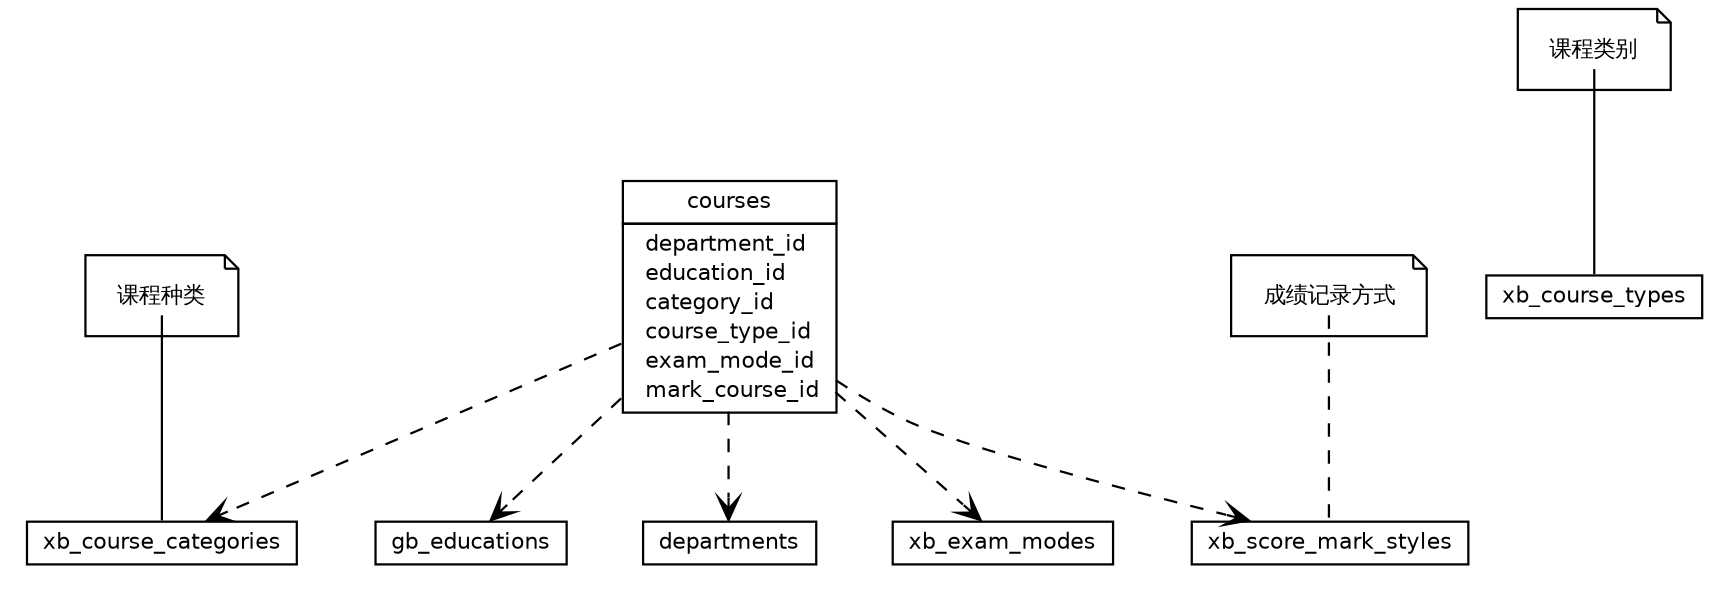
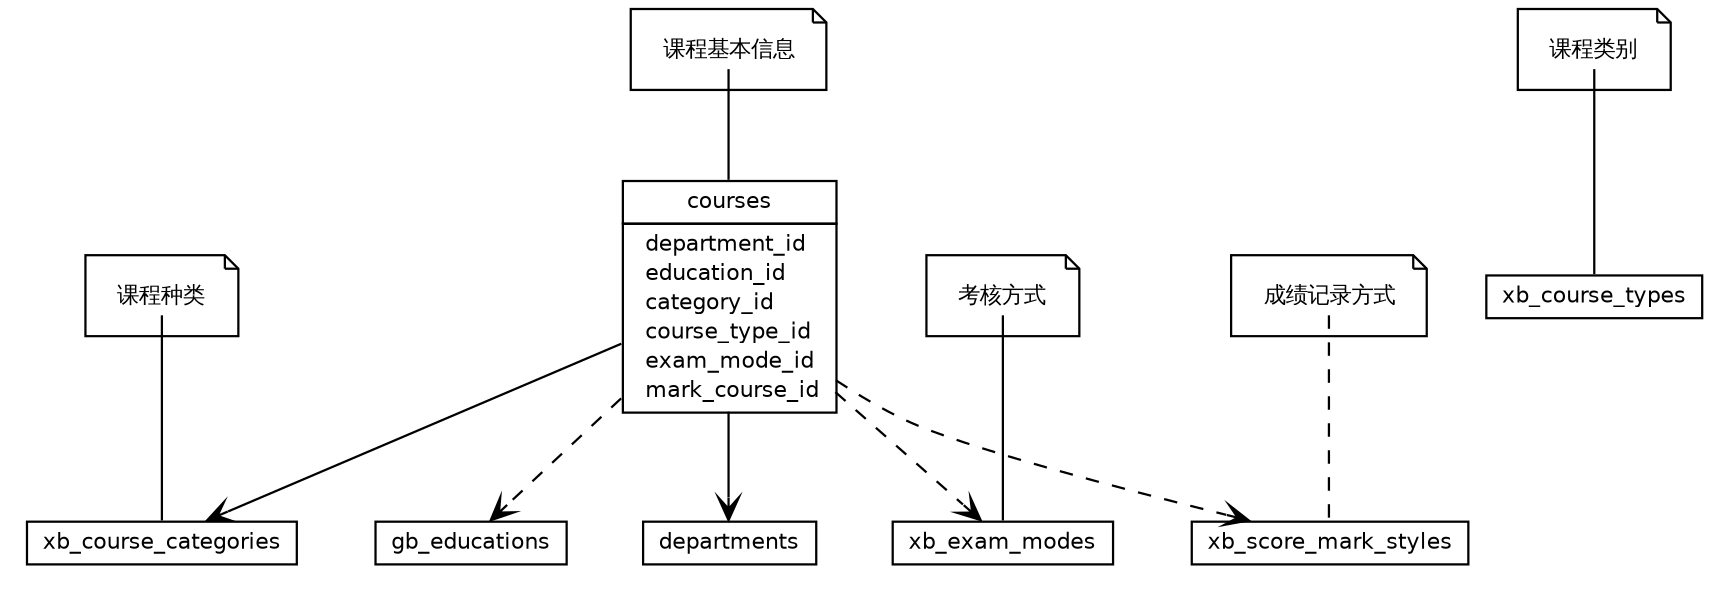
none -> (729, 49)
none -> (1003, 296)
(425, 428) -> (425, 428)
(729, 455) -> (729, 455)
